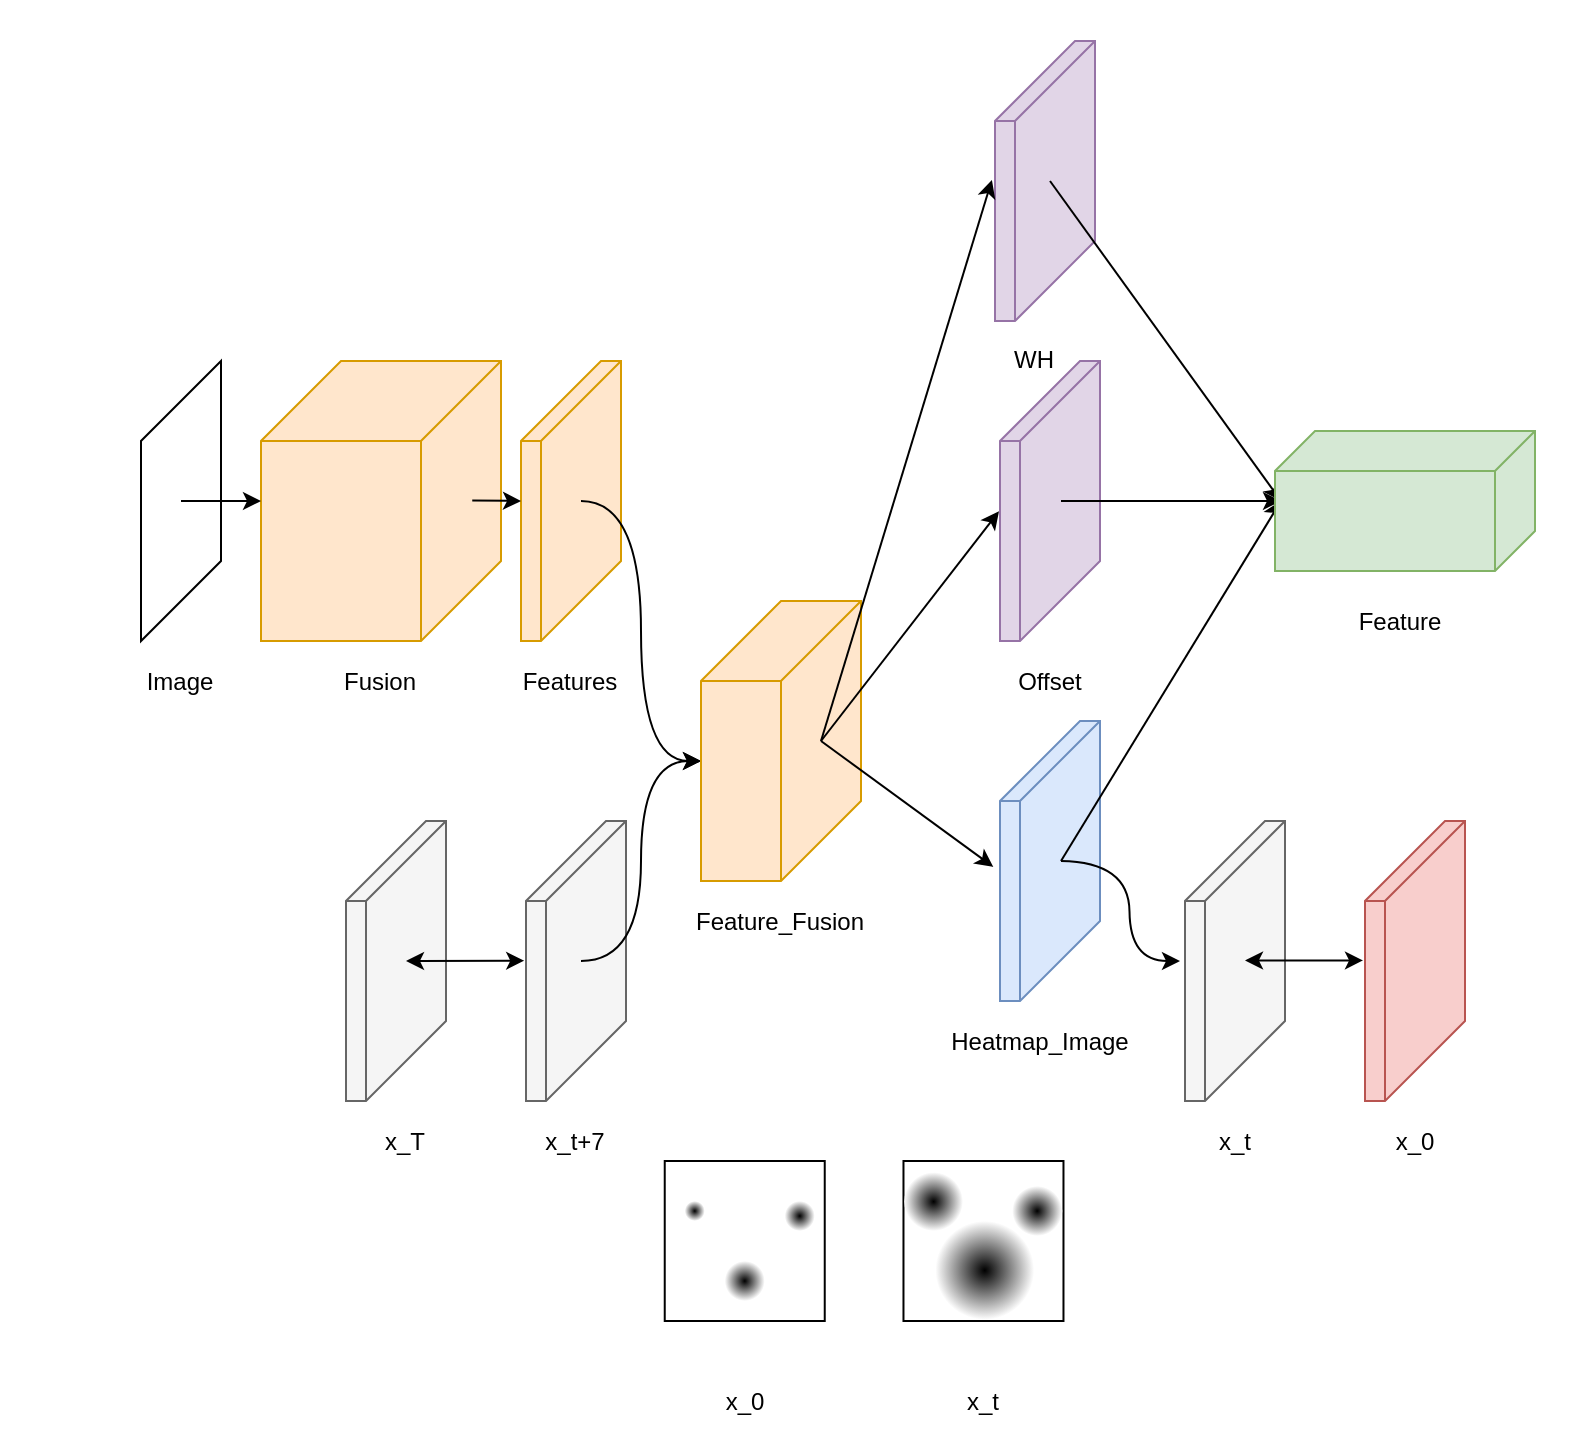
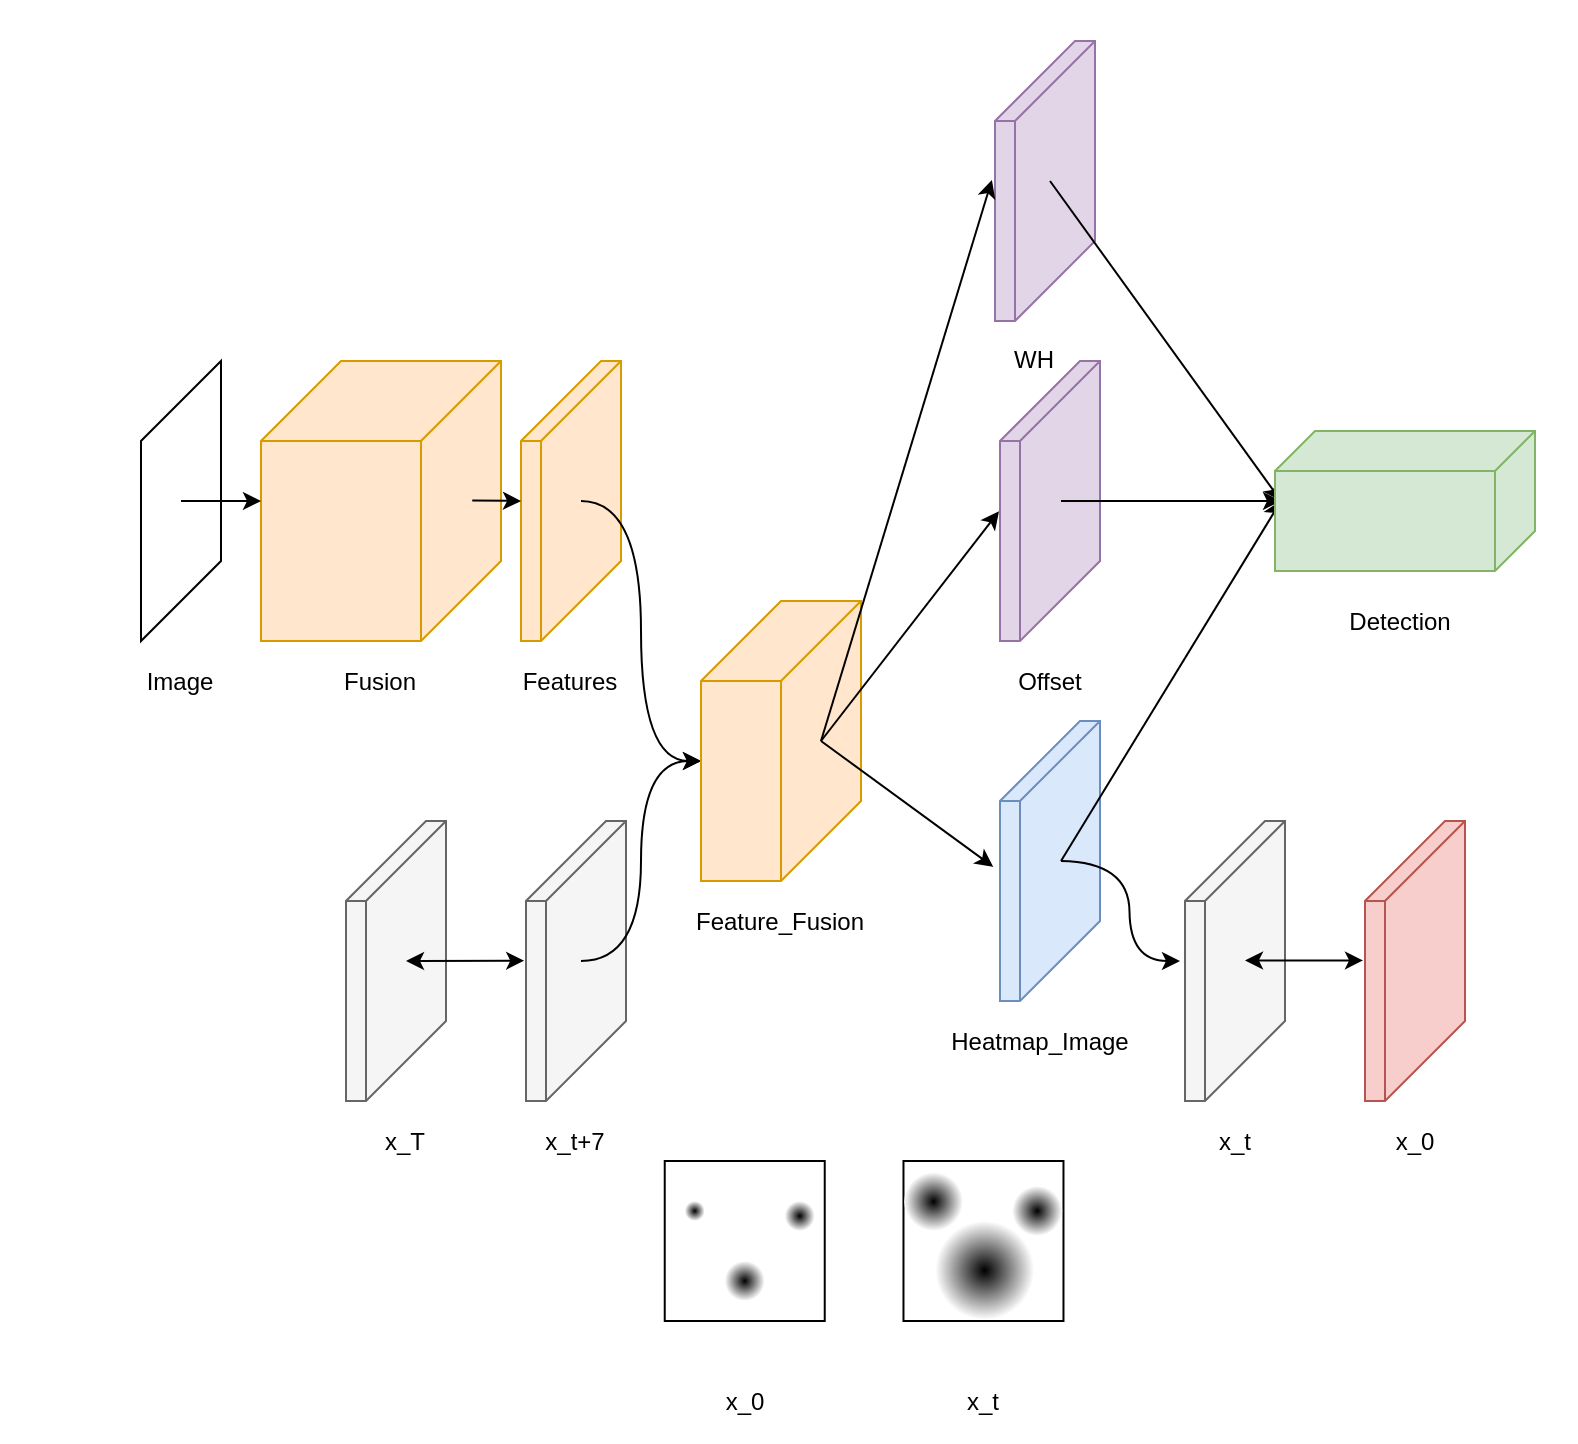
(1401, 623) -> (1401, 623)
